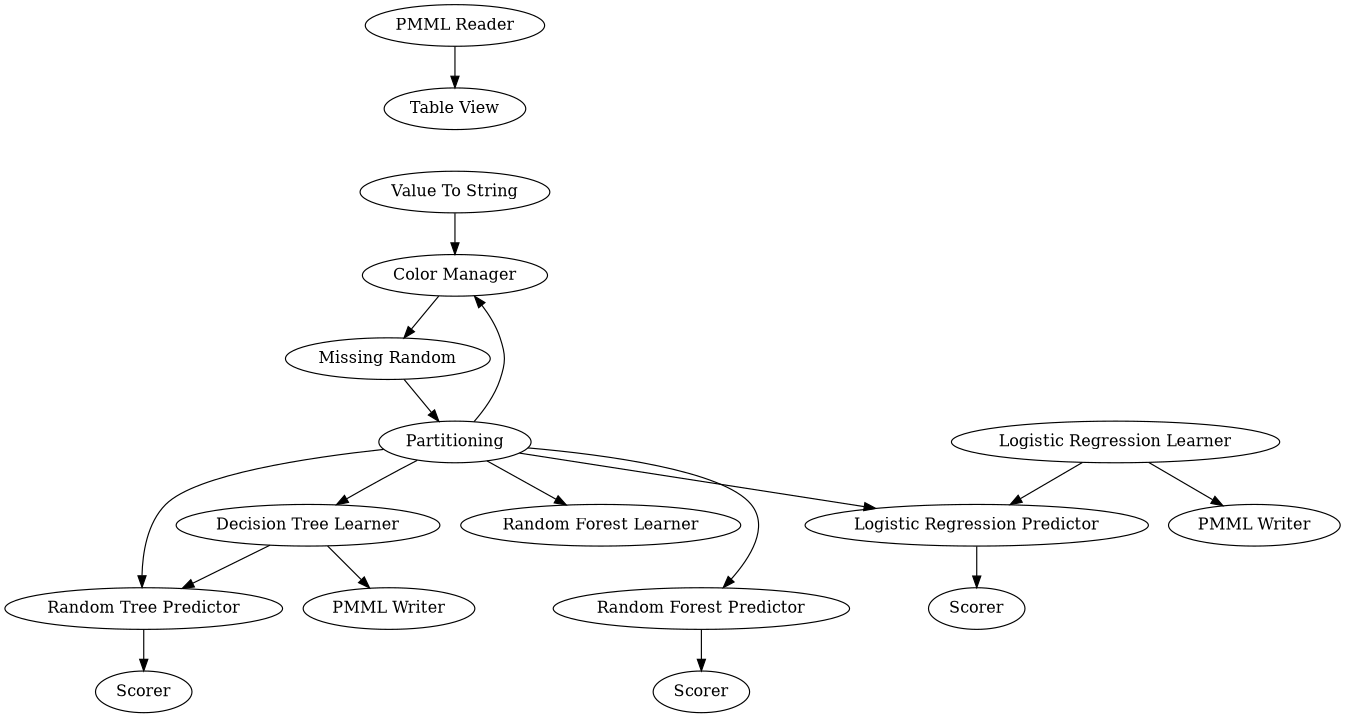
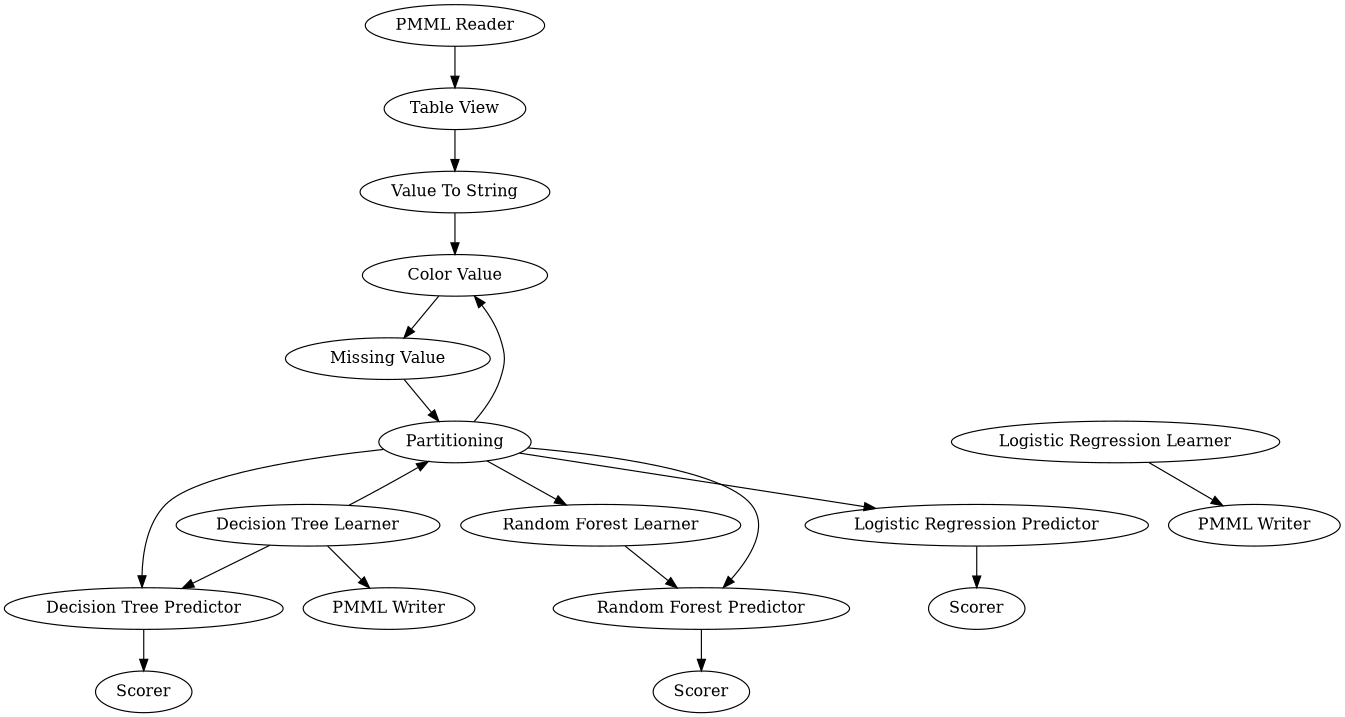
none -> (455, 145)
(455, 275) -> (455, 275)
(388, 359) -> (388, 359)
(382, 479) -> (384, 487)
(1051, 481) -> none
none -> (647, 563)
(144, 609) -> (144, 609)
